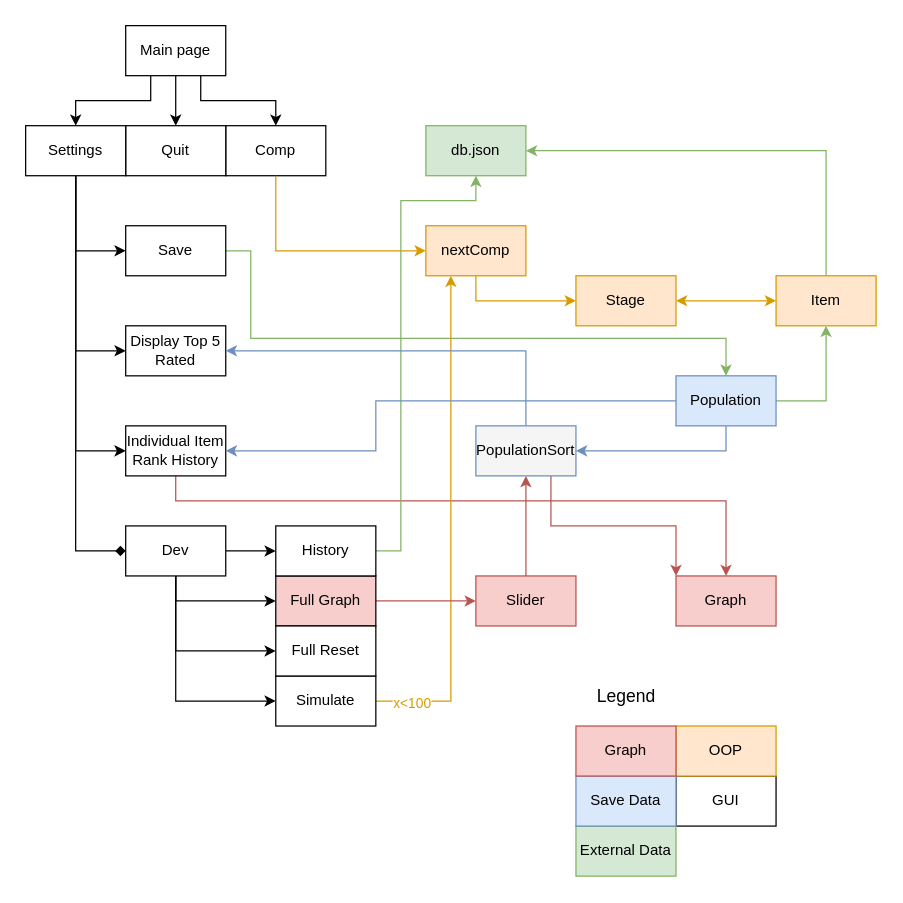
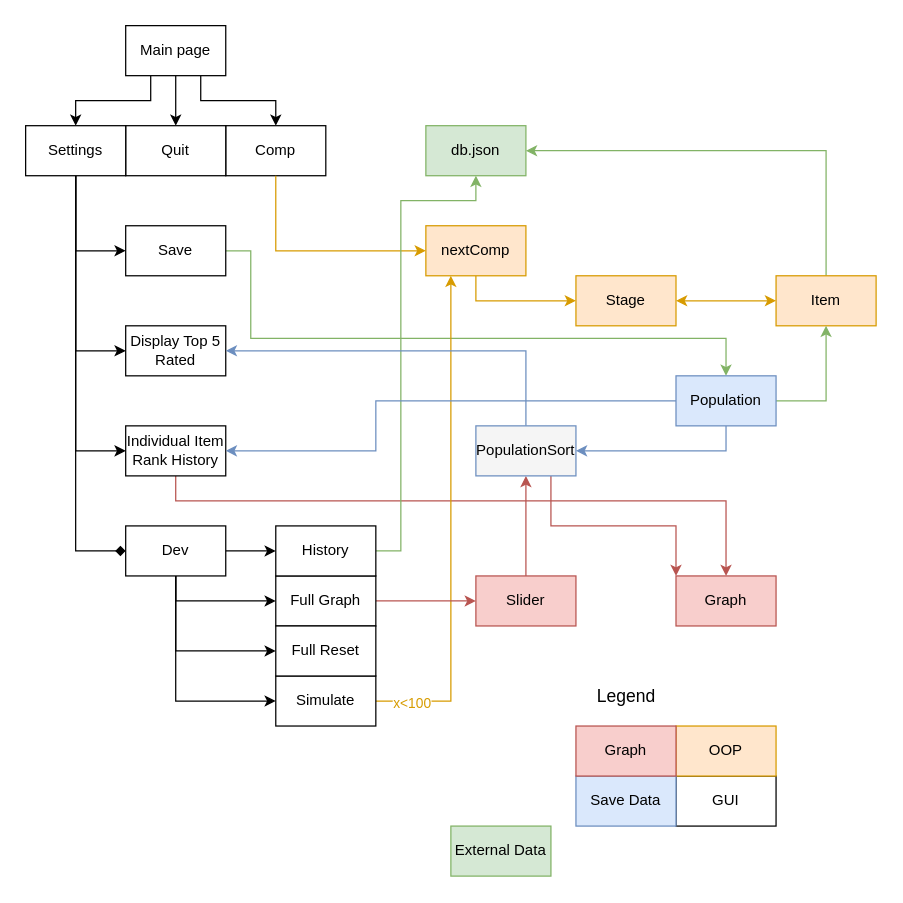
(326, 601) -> (326, 601)
(626, 851) -> (501, 851)
